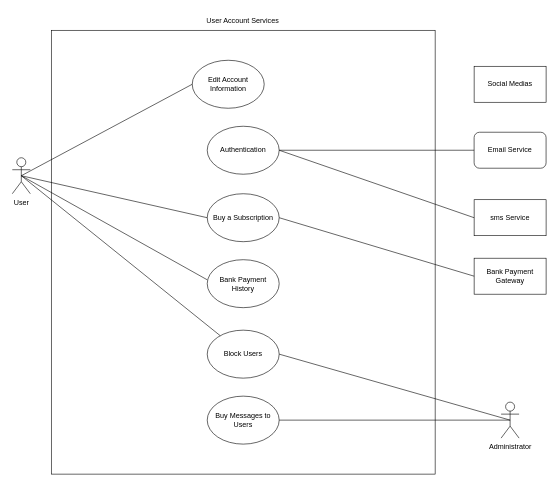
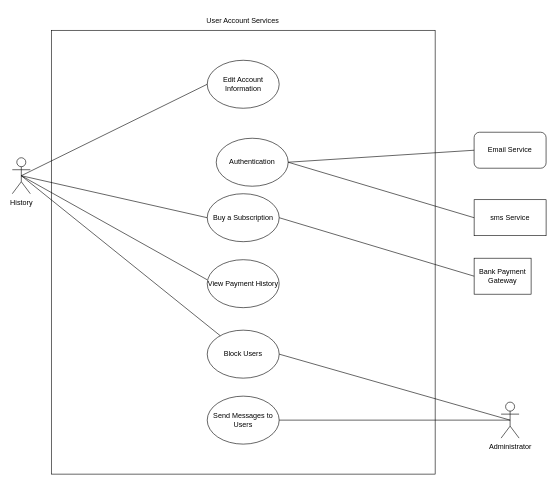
(228, 84) -> (243, 84)
(510, 84) -> none
(243, 150) -> (252, 162)
(22, 203) -> (22, 203)
(510, 276) -> (503, 276)
(243, 284) -> (243, 284)
(243, 420) -> (243, 420)
